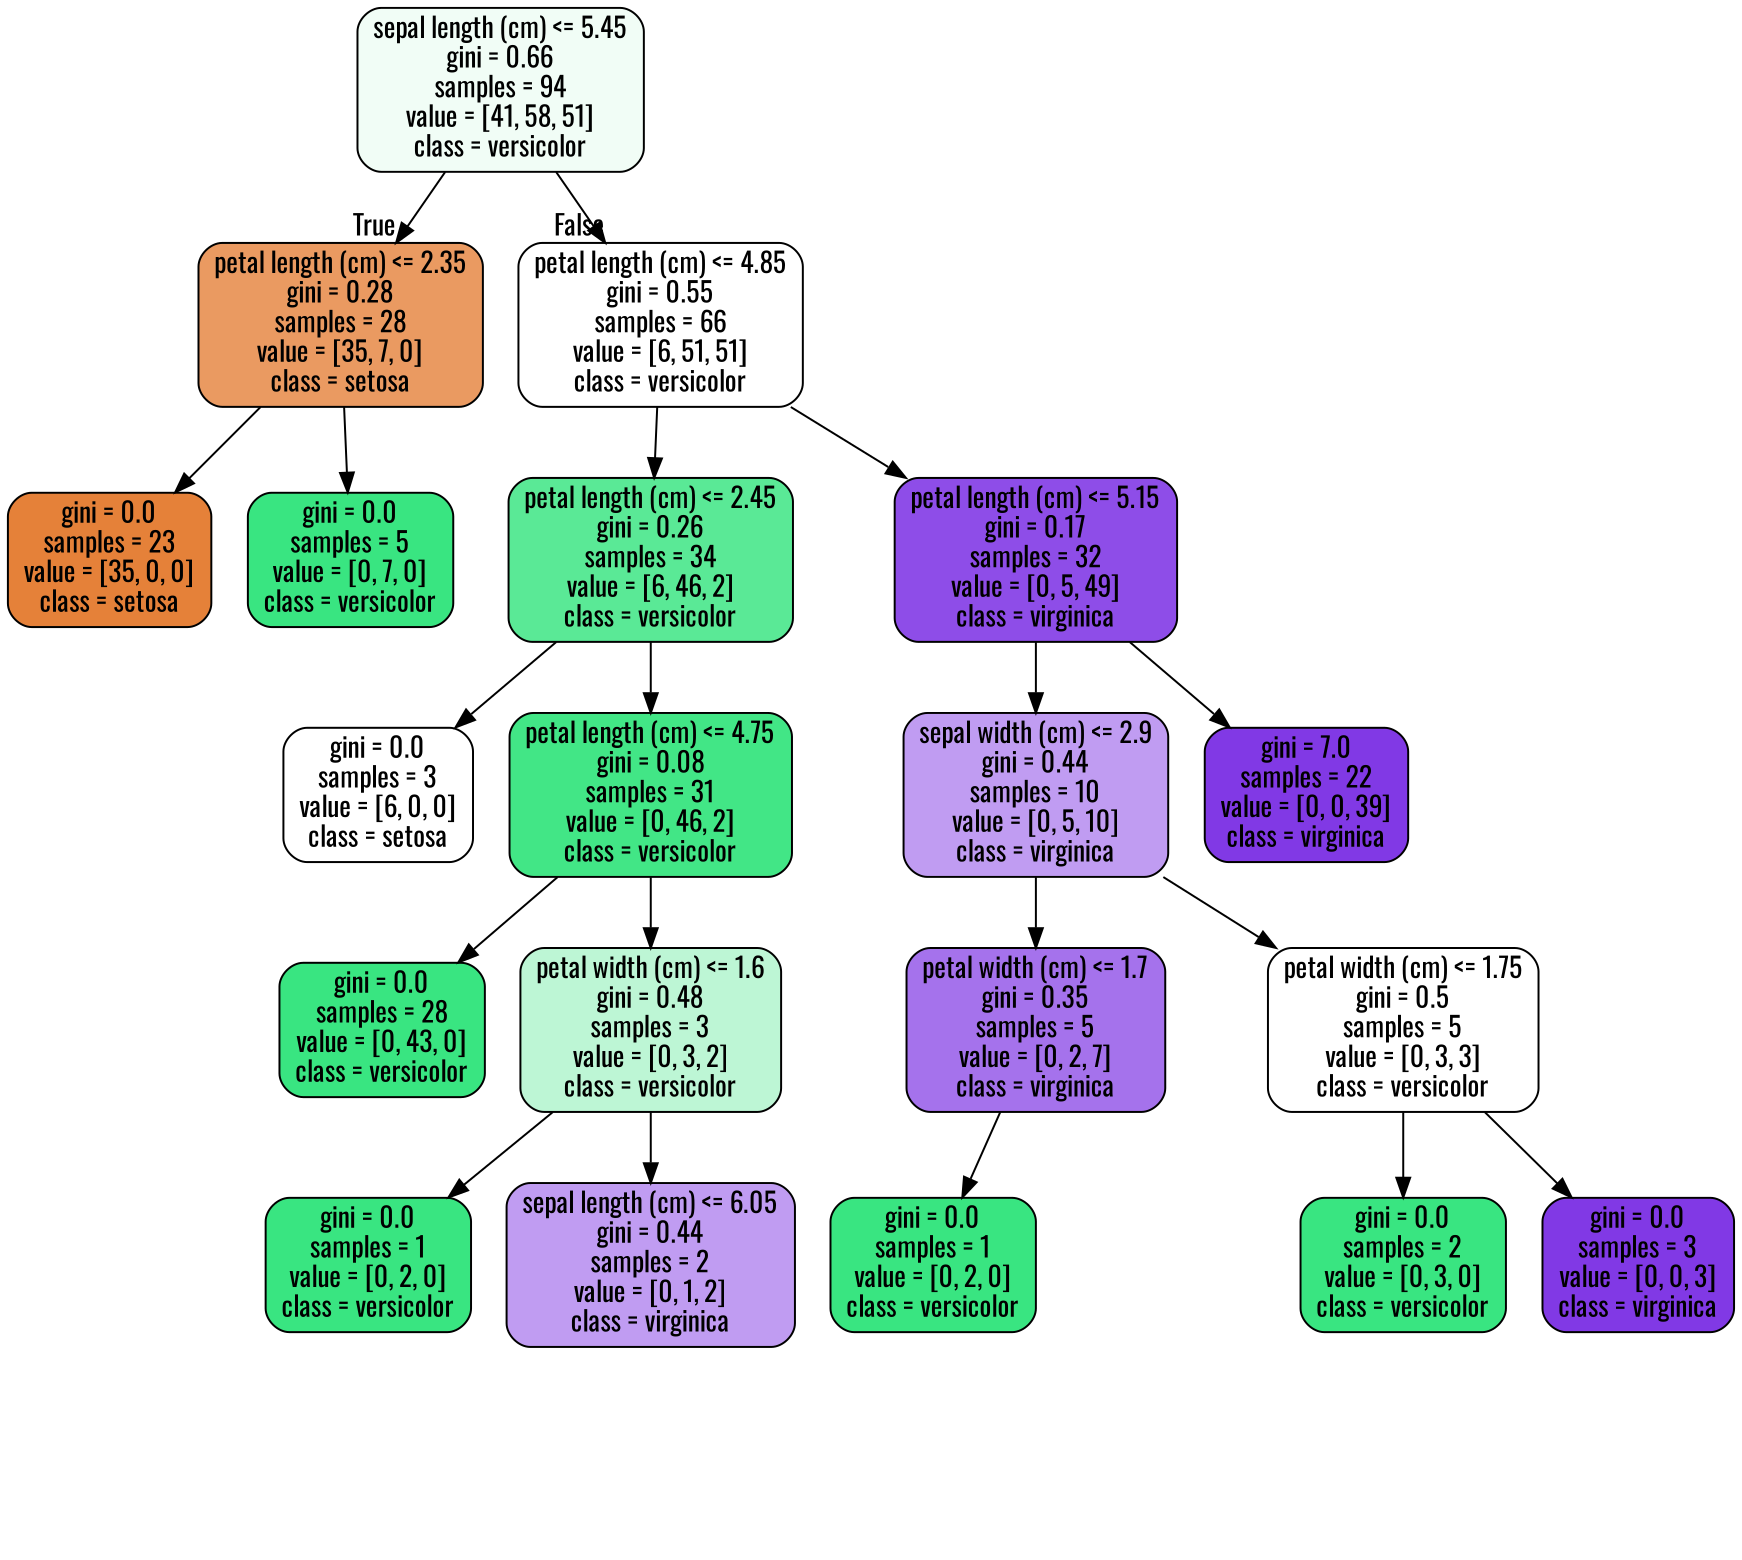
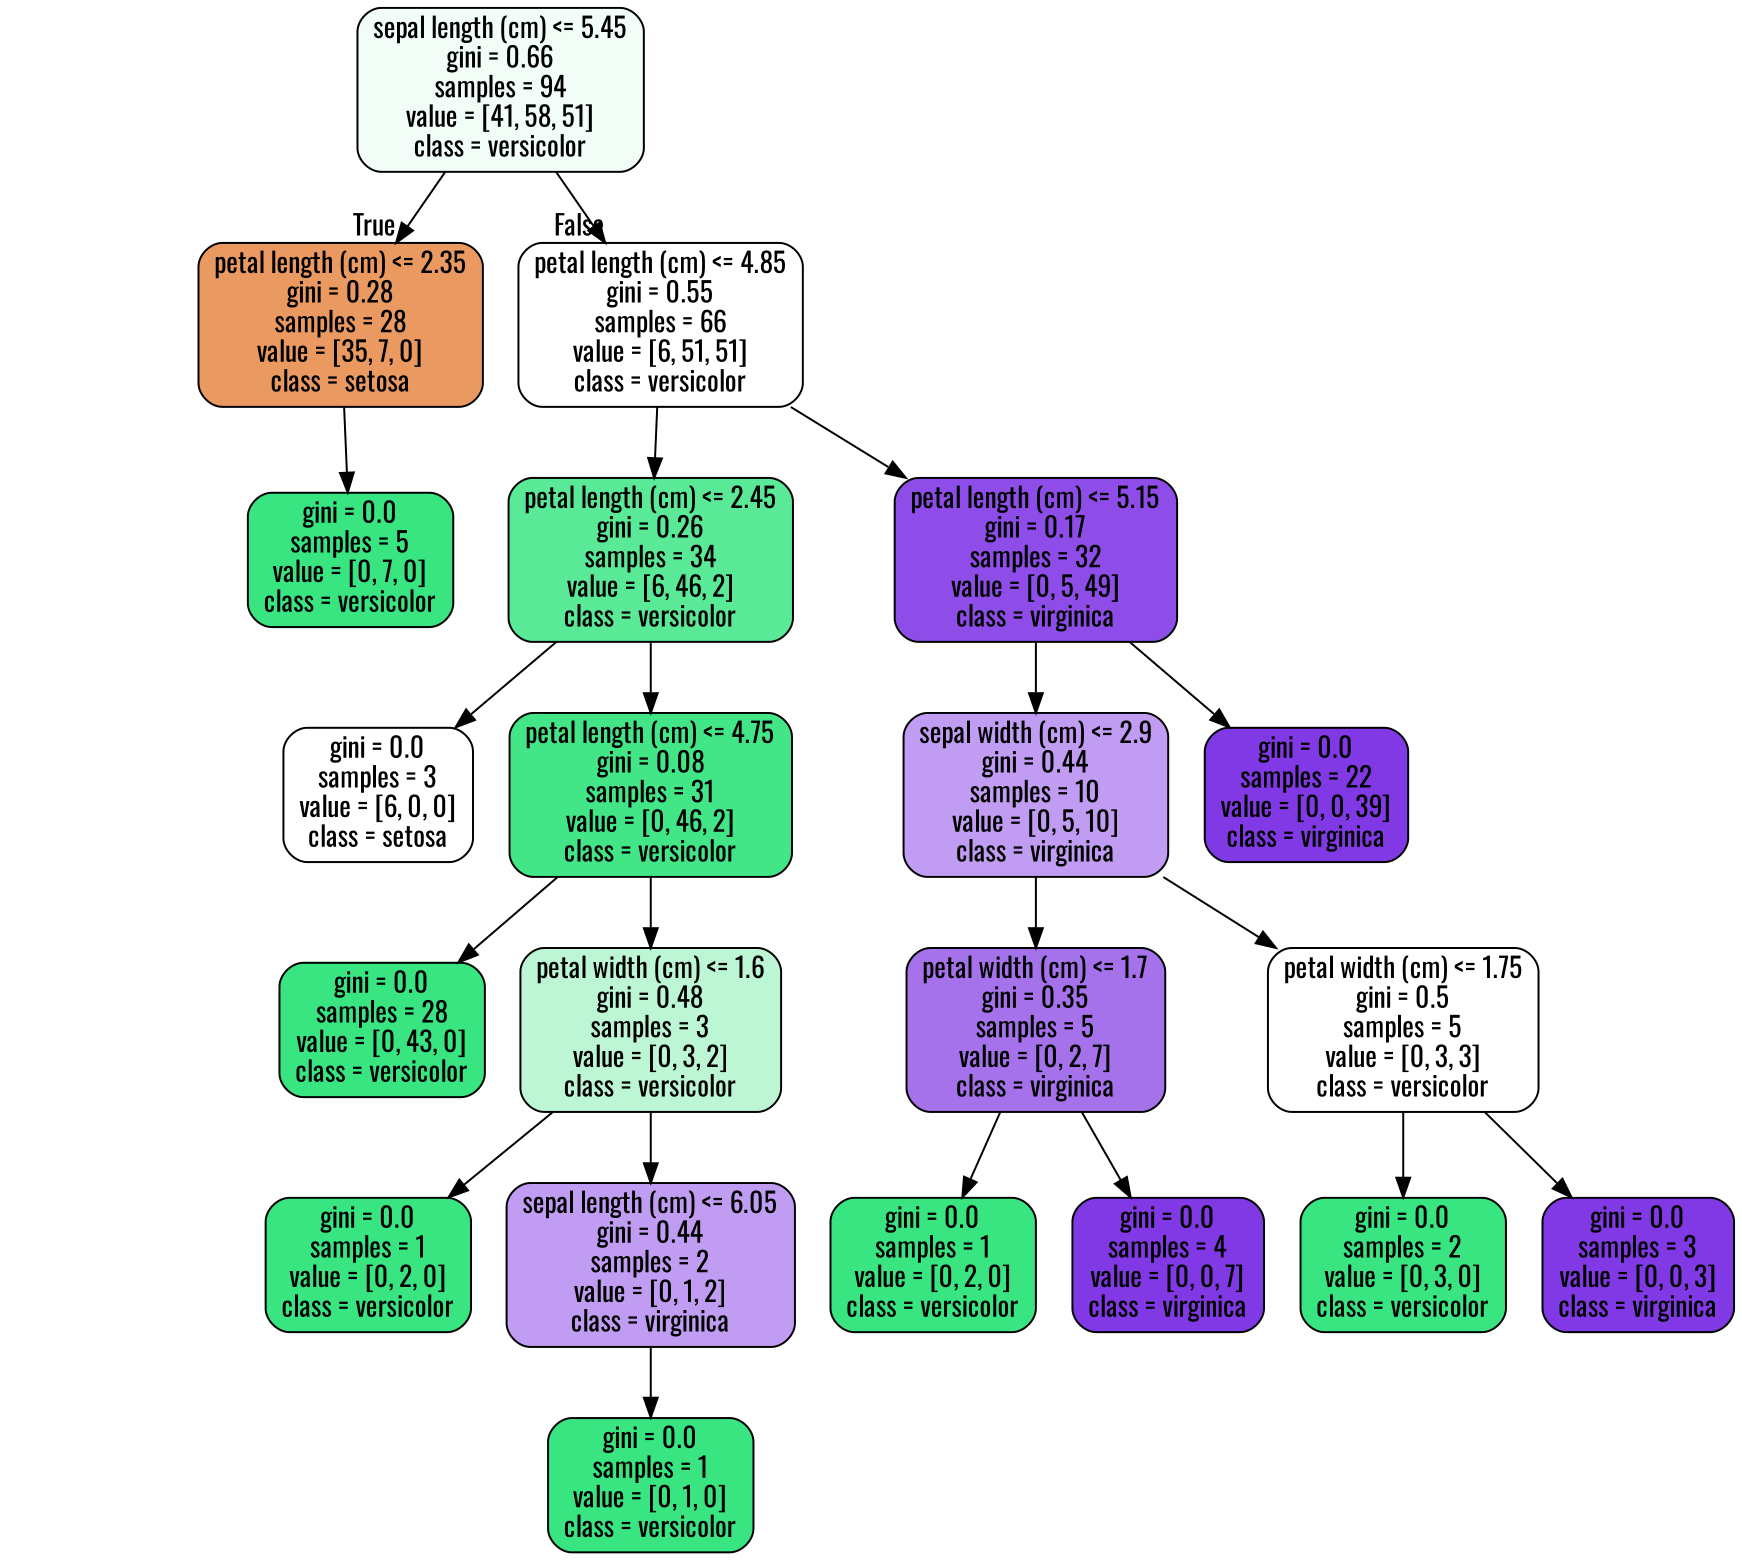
(110, 560) -> none
(1306, 795) -> (1306, 795)
none -> (1168, 1265)
none -> (651, 1485)
